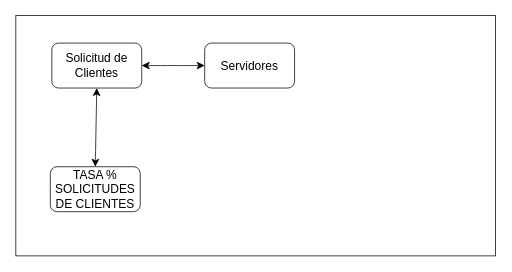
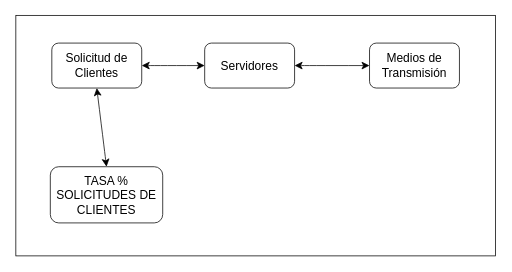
none -> (332, 66)
none -> (414, 66)
(95, 189) -> (106, 195)
